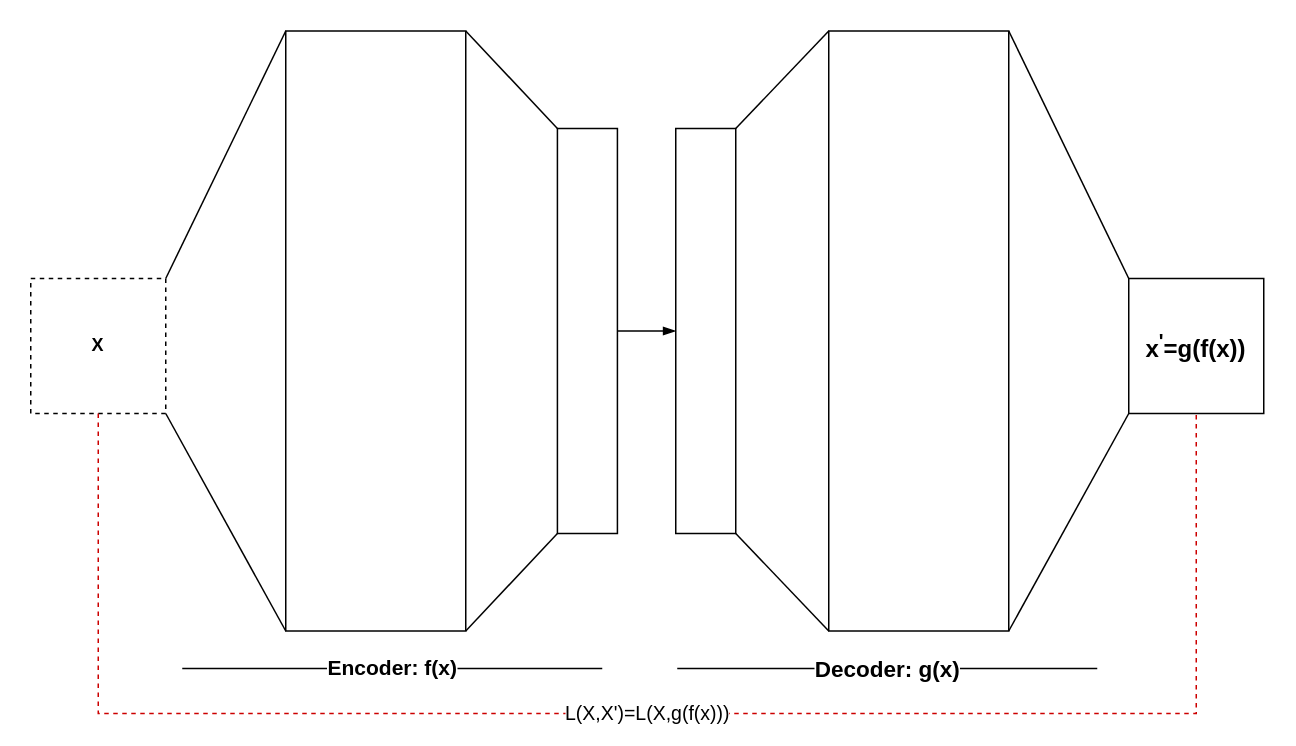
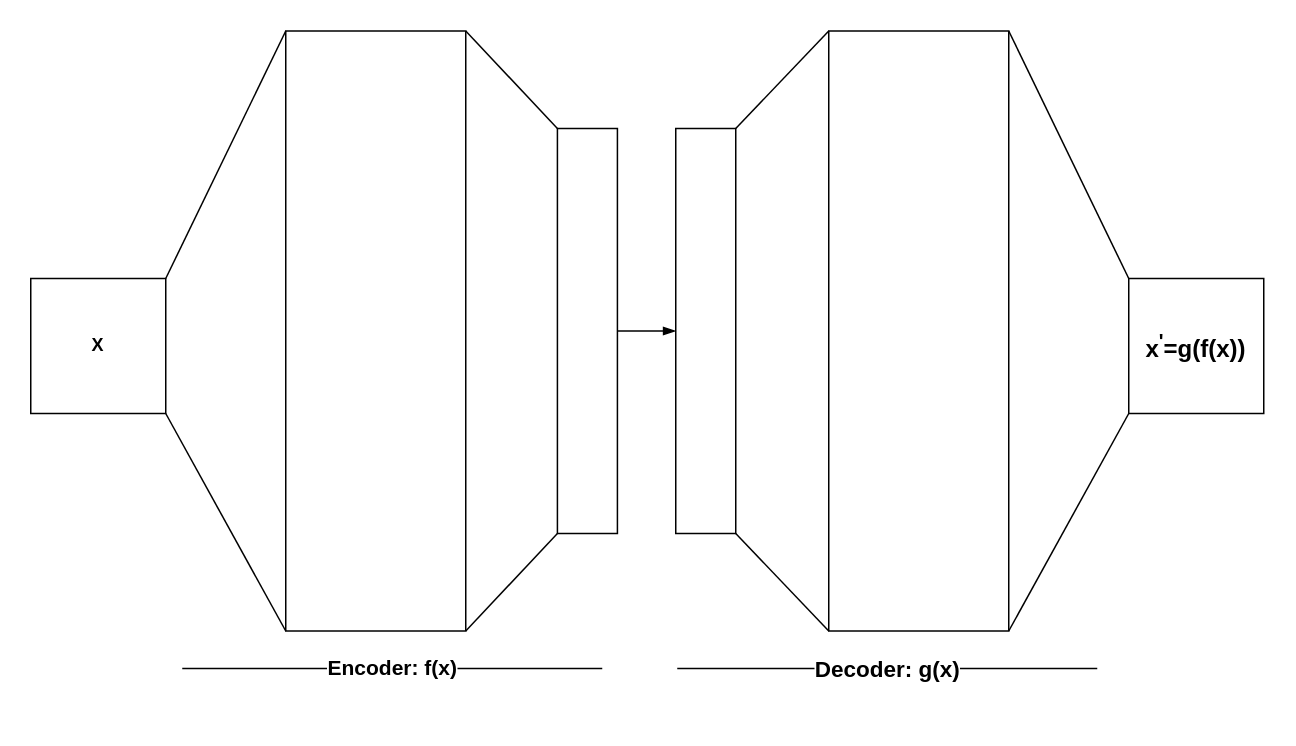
(98, 346) -> (98, 346)
(1057, 713) -> none
